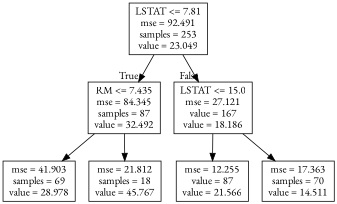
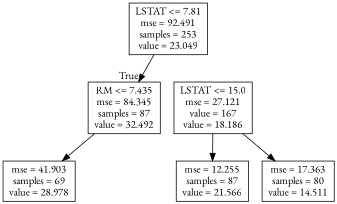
(189, 65) -> none
(125, 181) -> none
(212, 181) -> (212, 181)
(298, 181) -> (298, 181)
